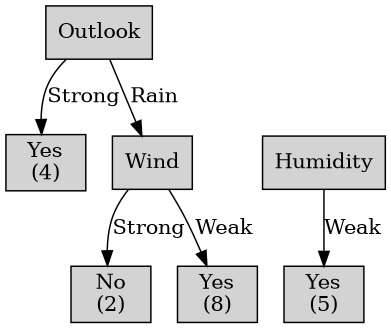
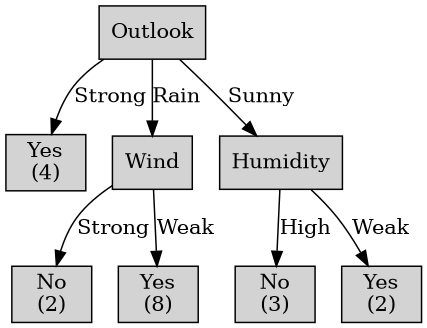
none -> (213, 92)
none -> (275, 294)
(324, 294) -> (382, 294)
